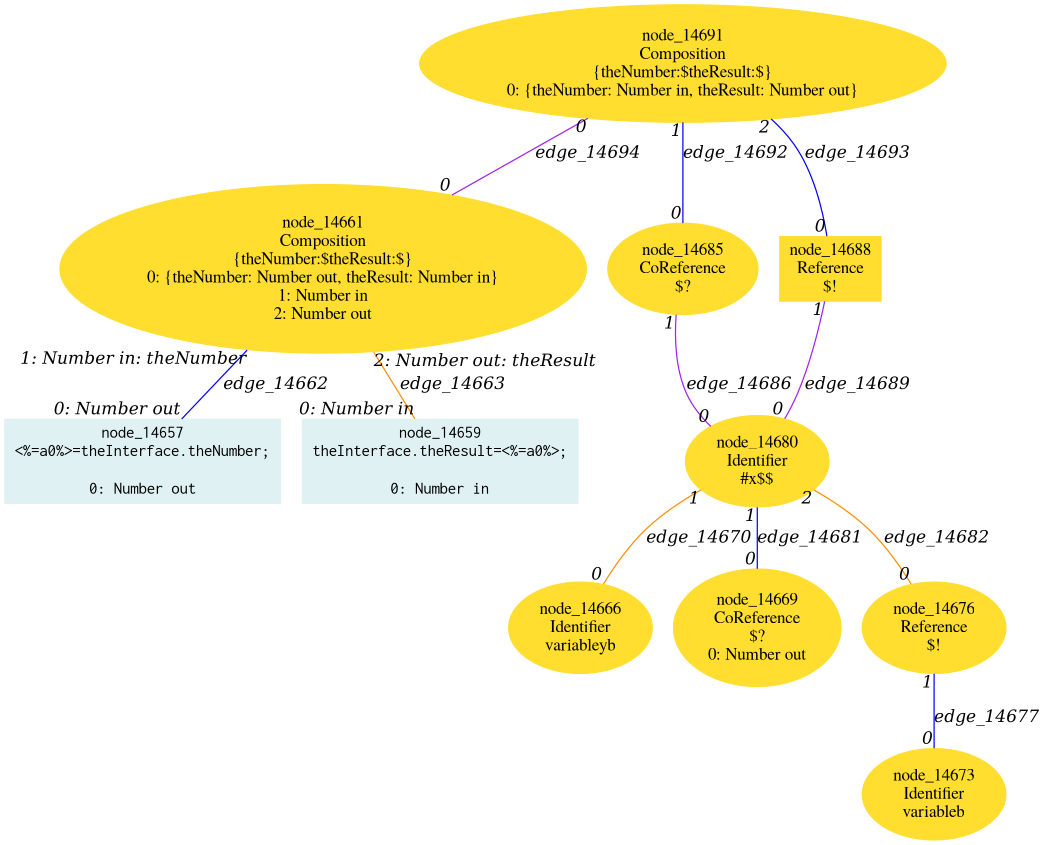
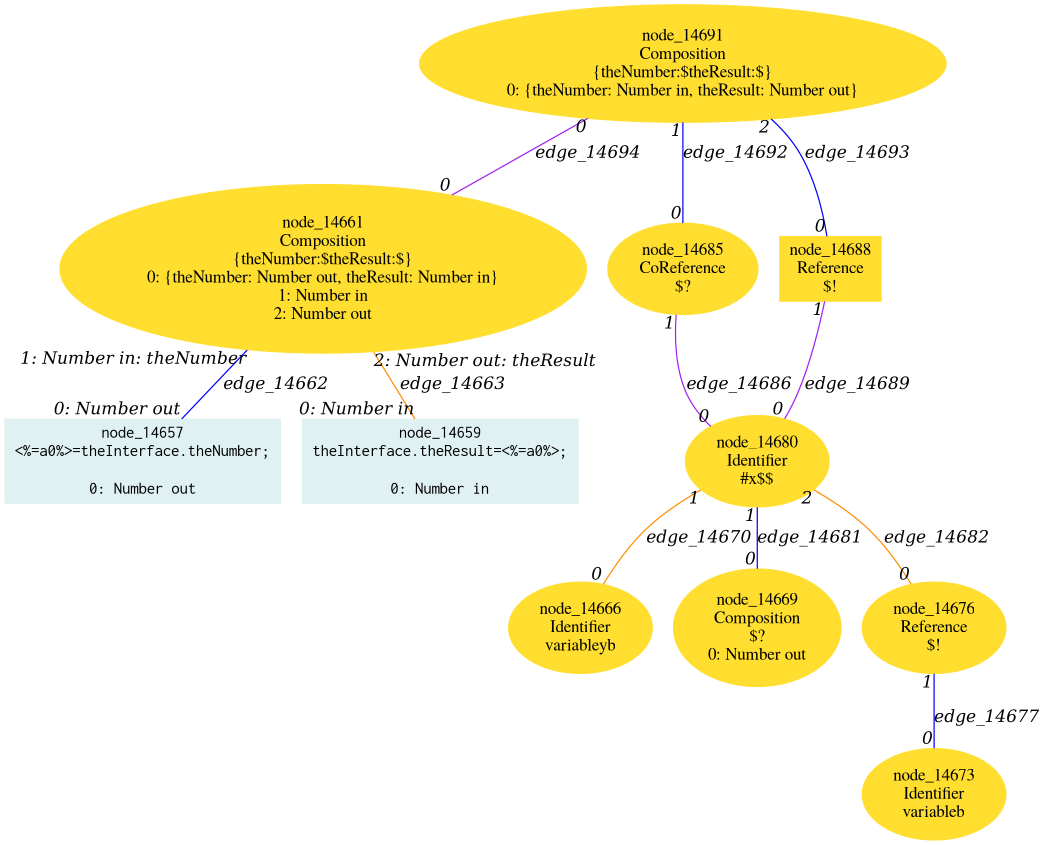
(757, 628) -> (757, 628)
